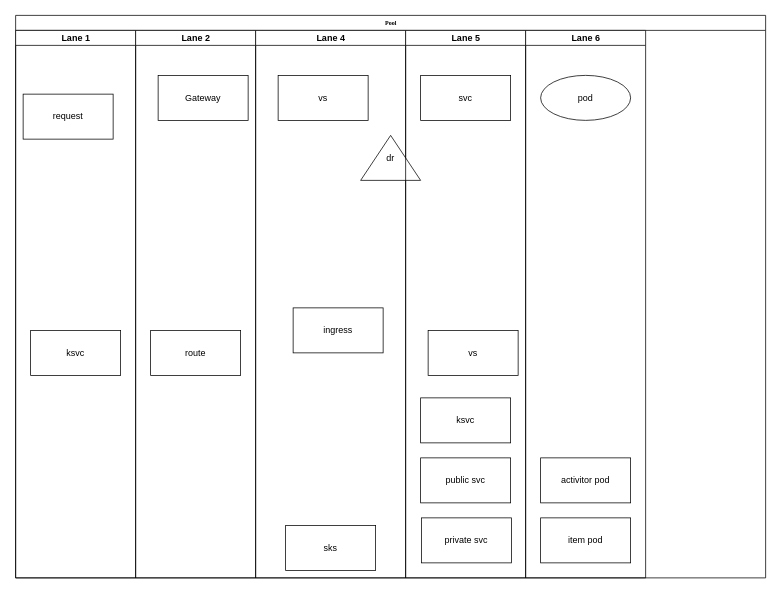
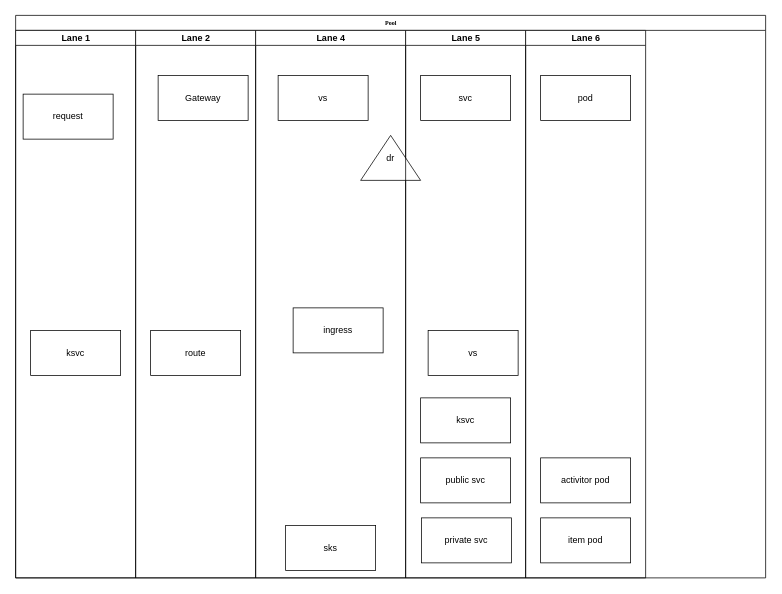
(585, 98) -> (585, 98)
